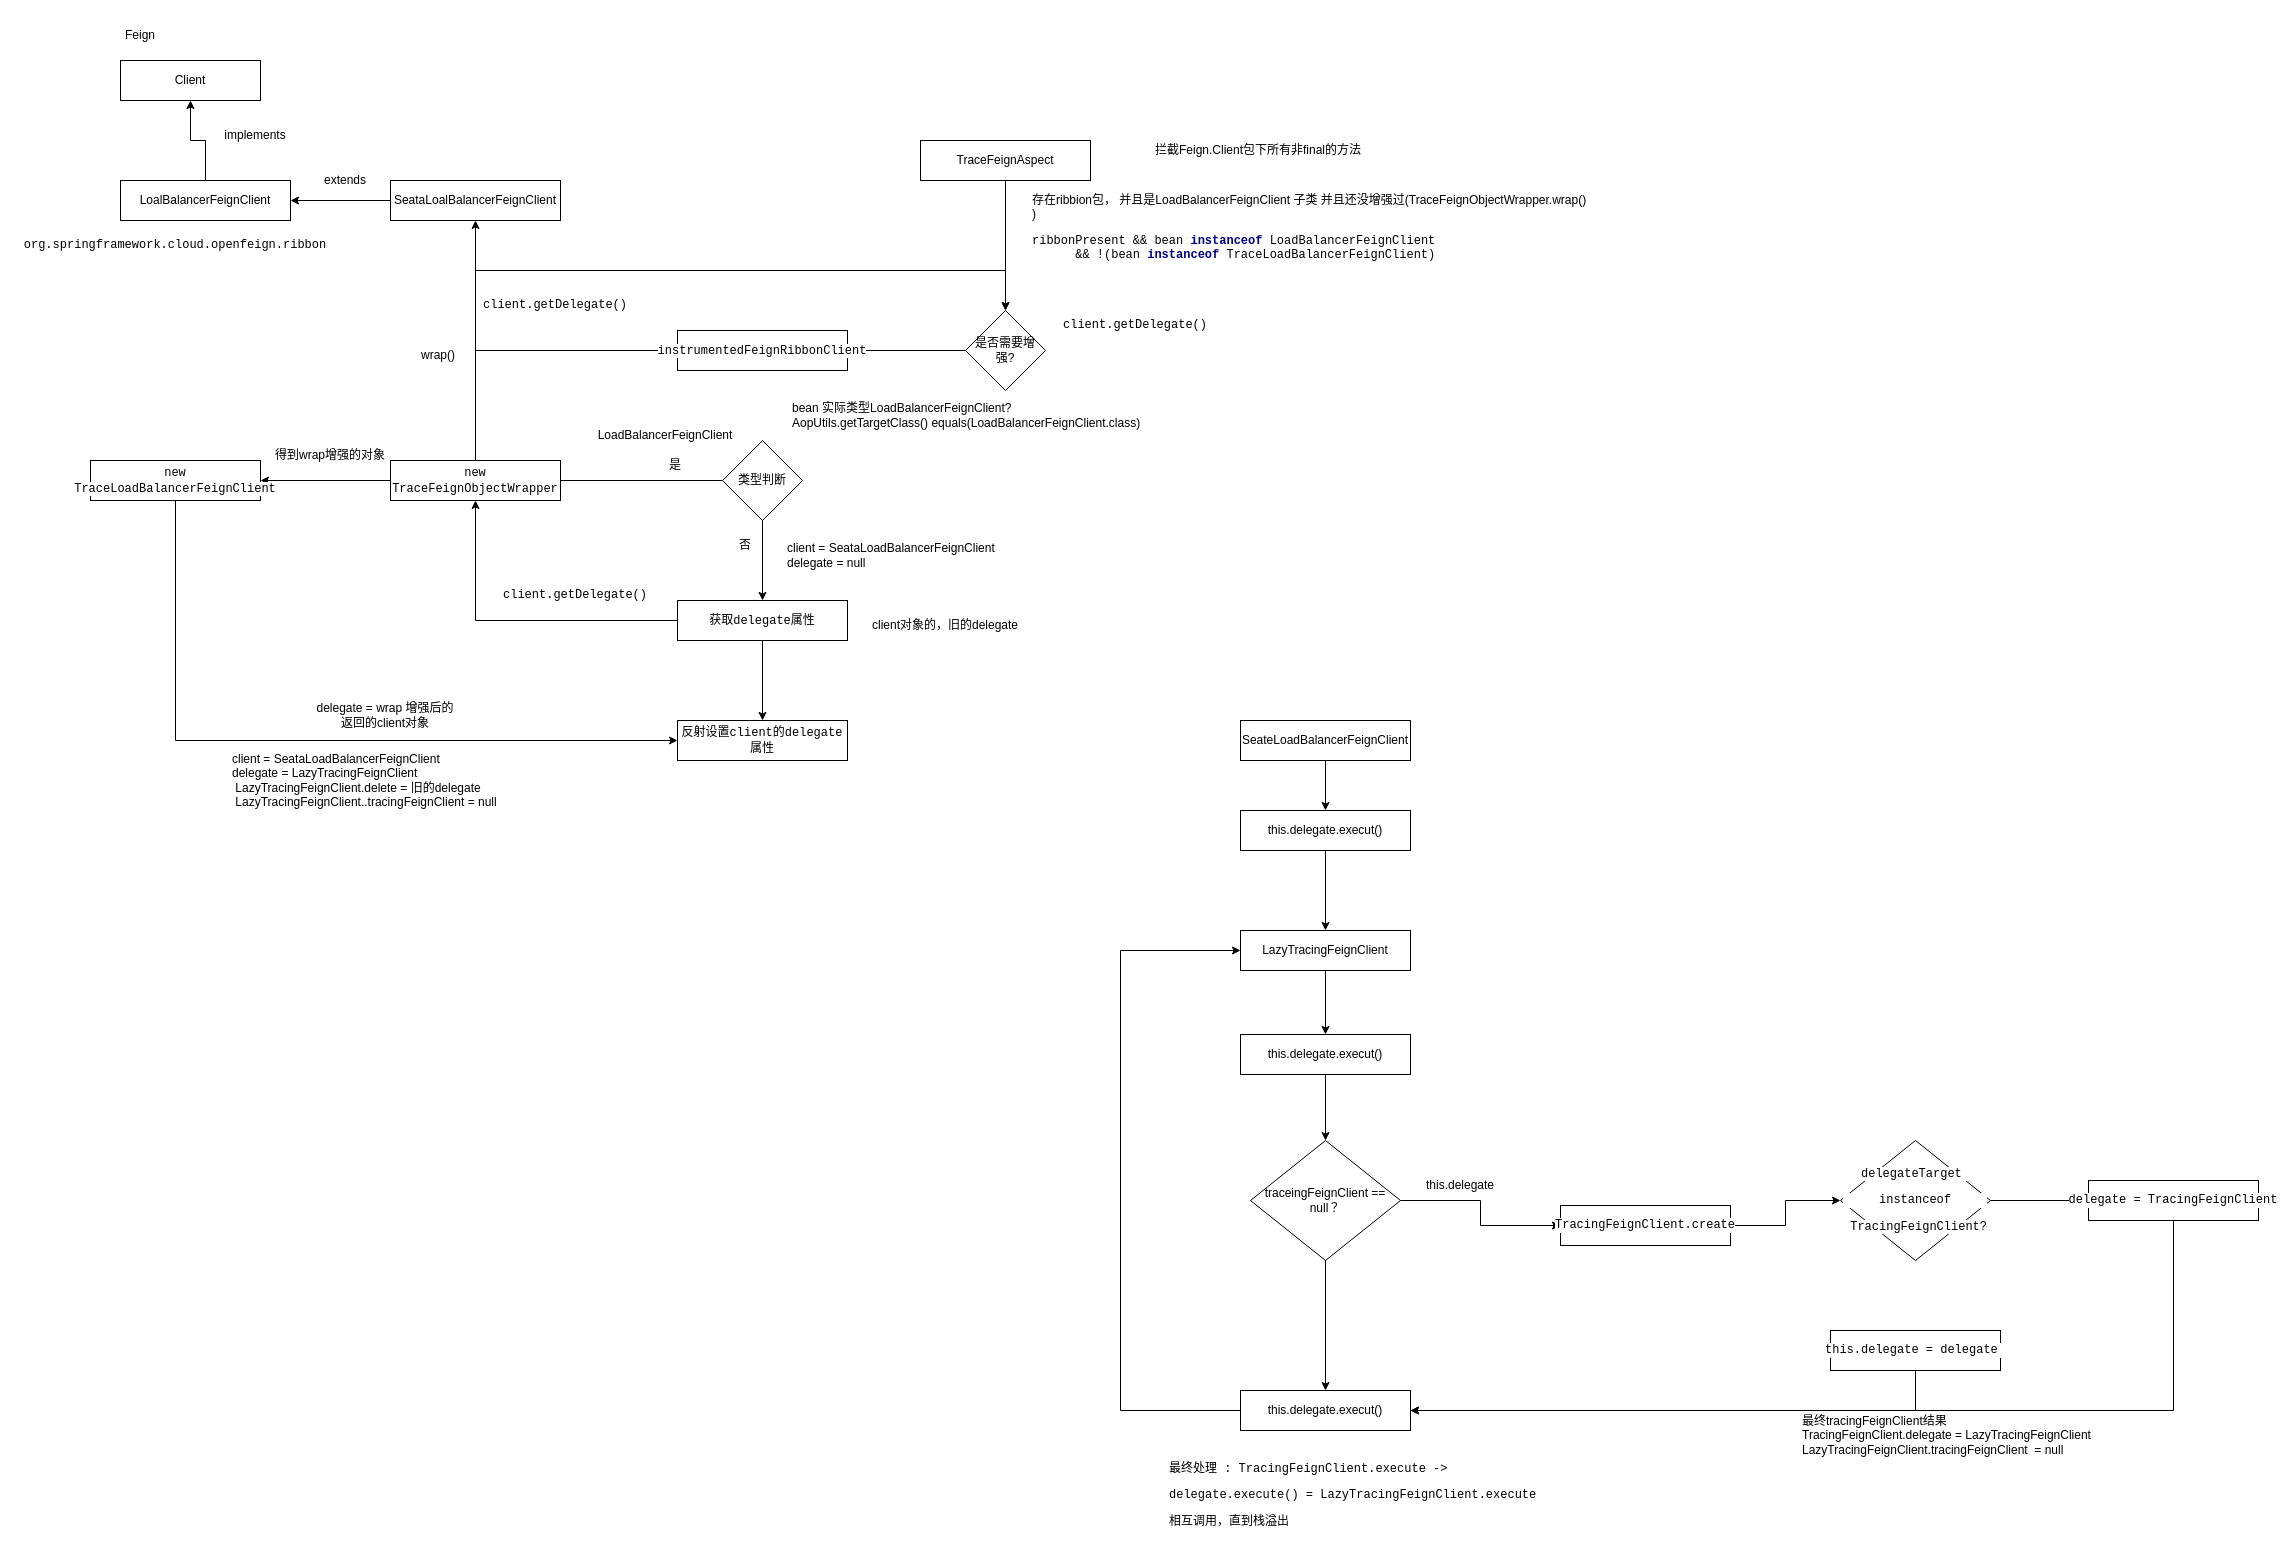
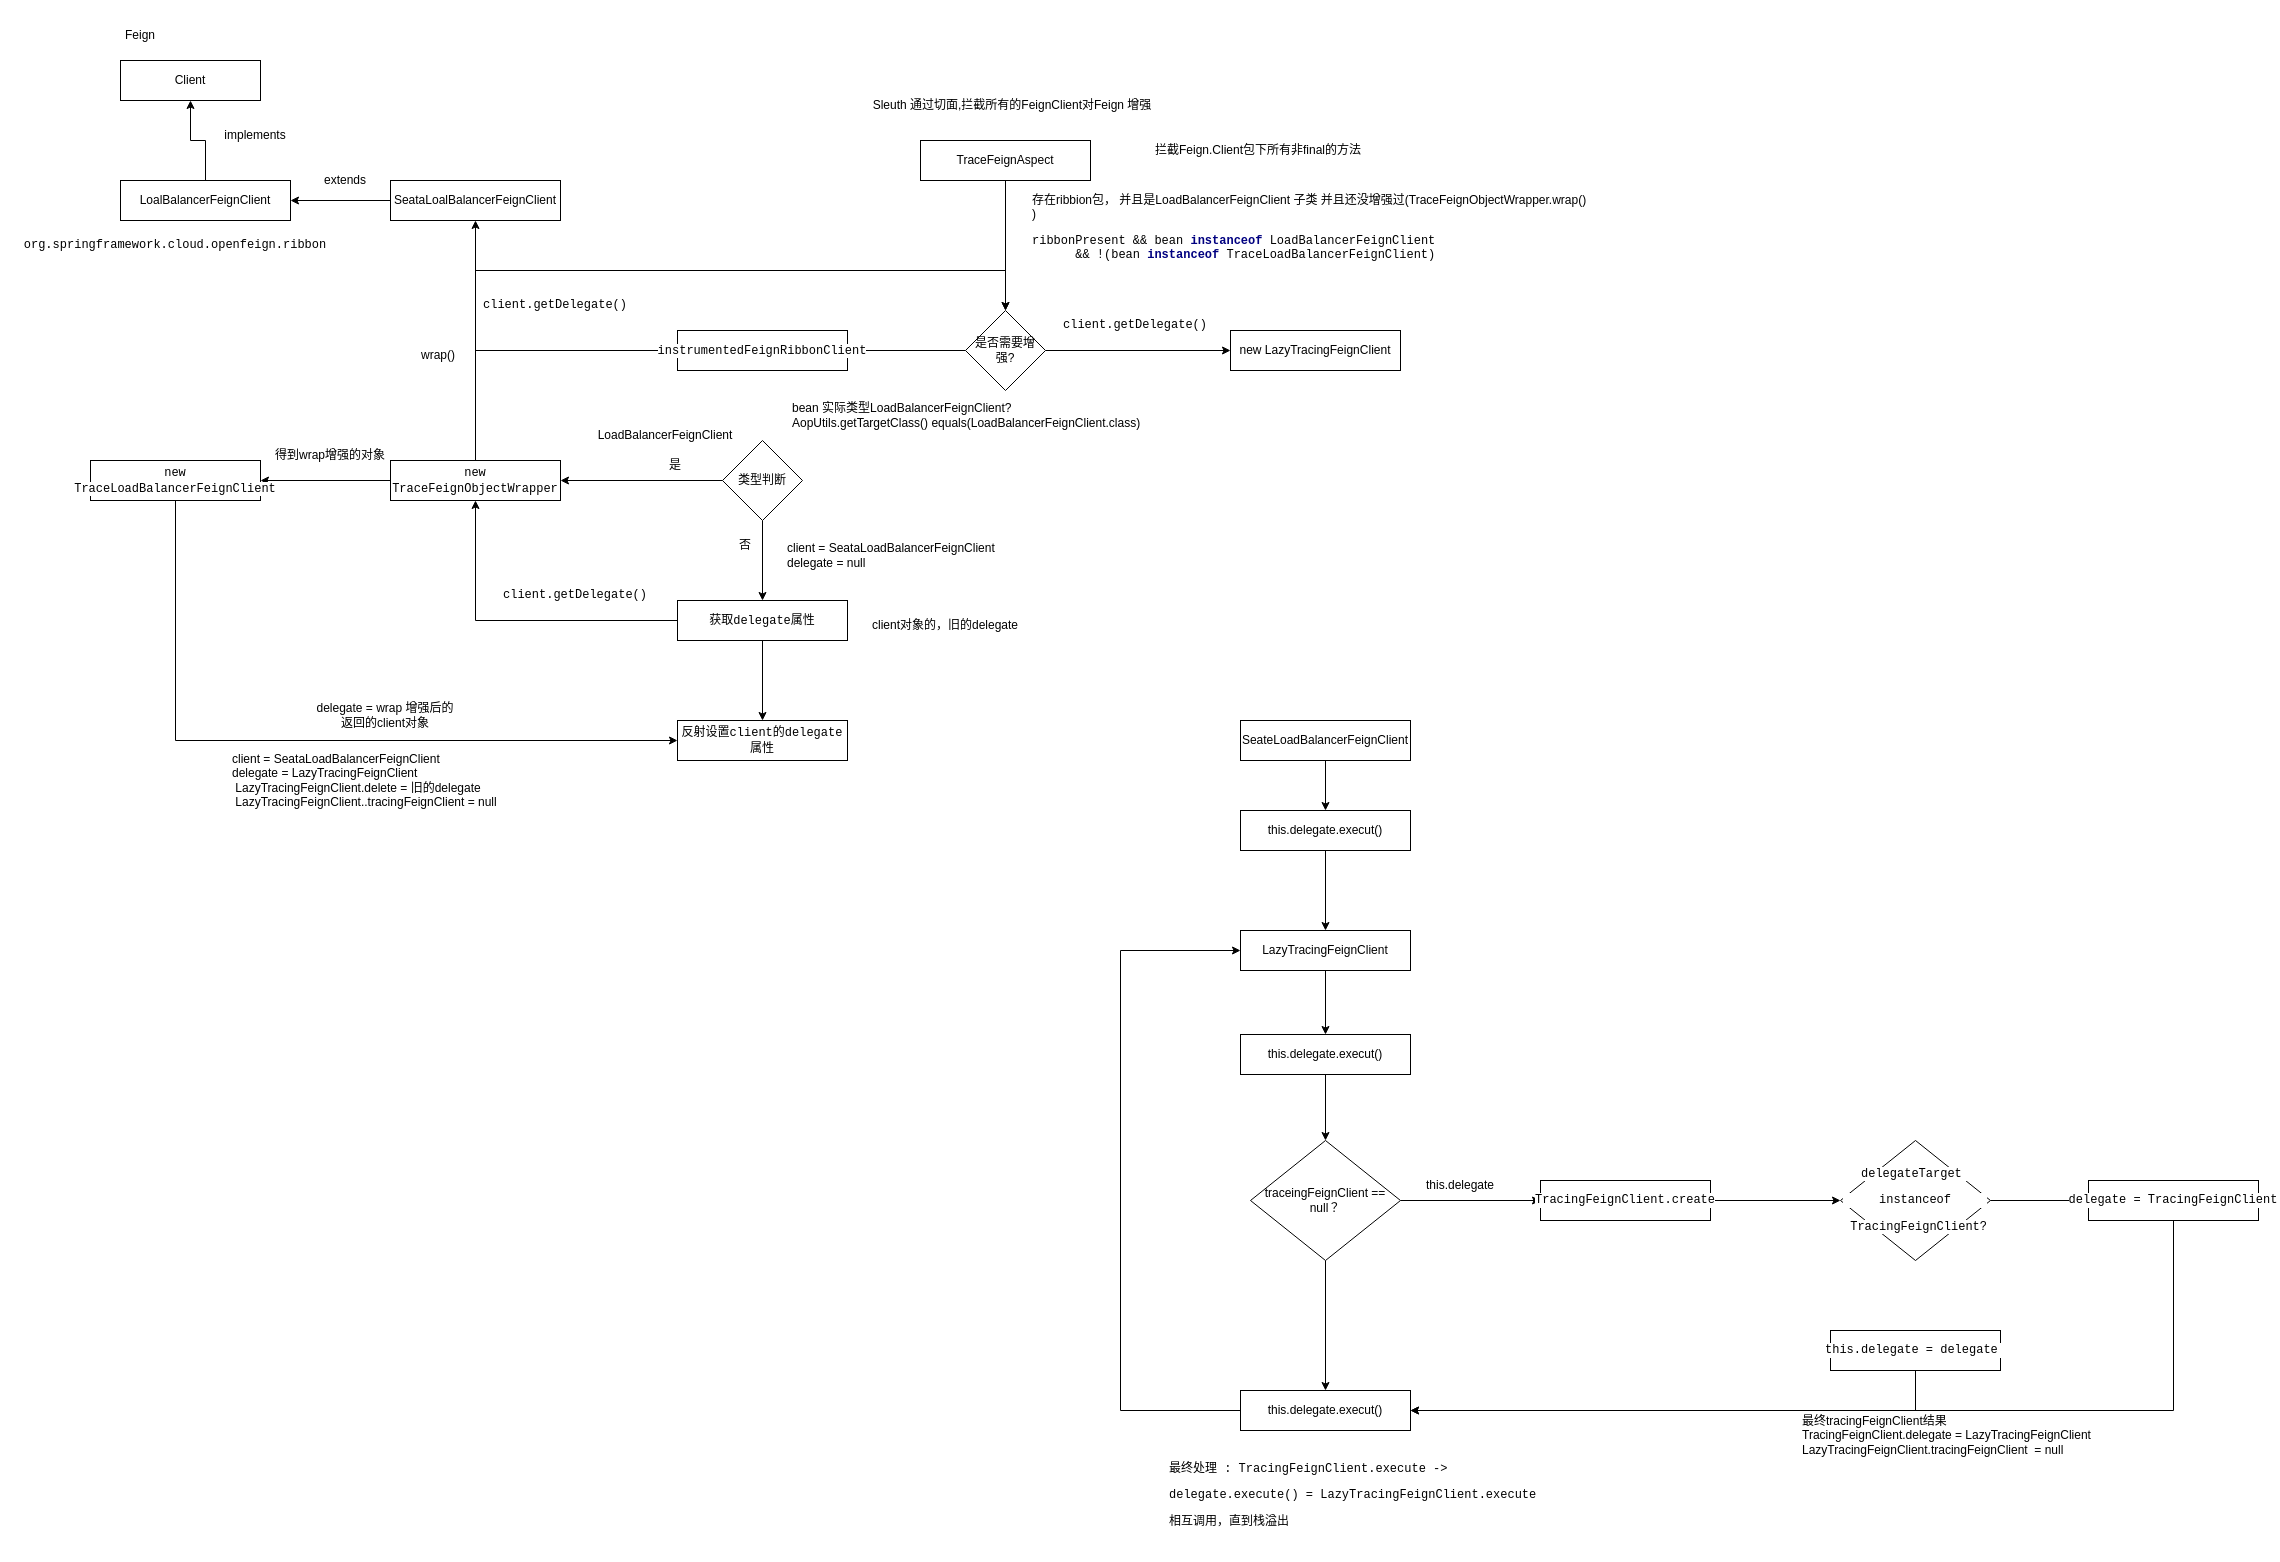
none -> (1013, 106)
none -> (1135, 351)
none -> (1316, 351)
(566, 481) -> (568, 481)
(1646, 1226) -> (1626, 1201)
